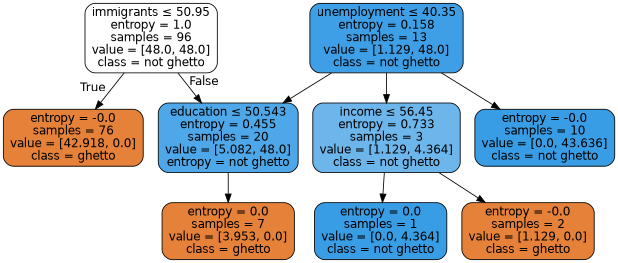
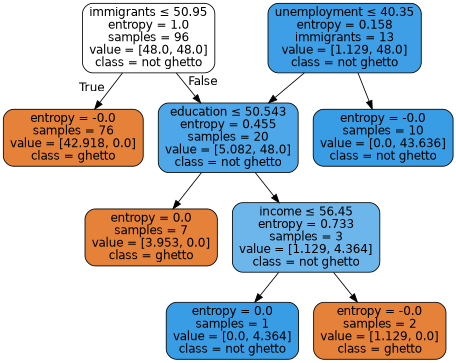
(387, 38) -> (345, 38)
(387, 84) -> (265, 184)
(228, 162) -> (228, 162)
